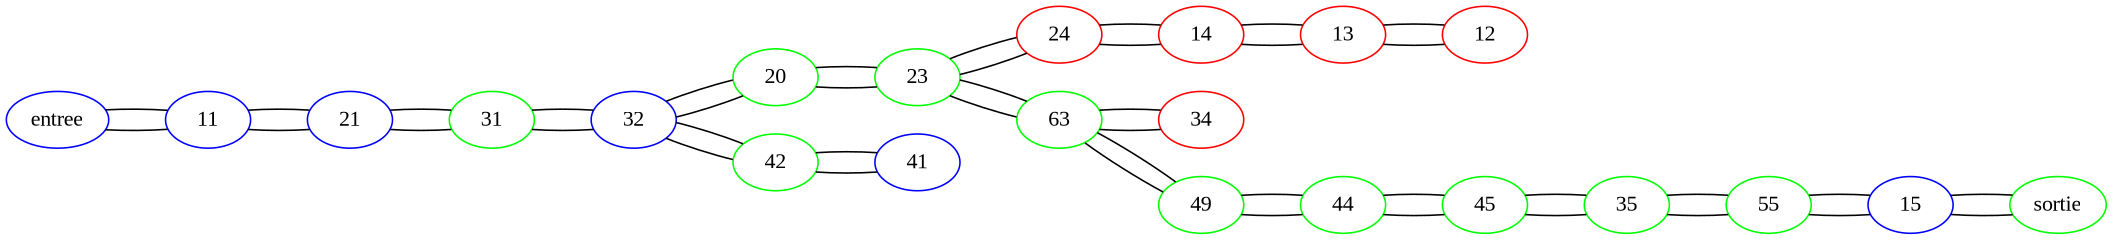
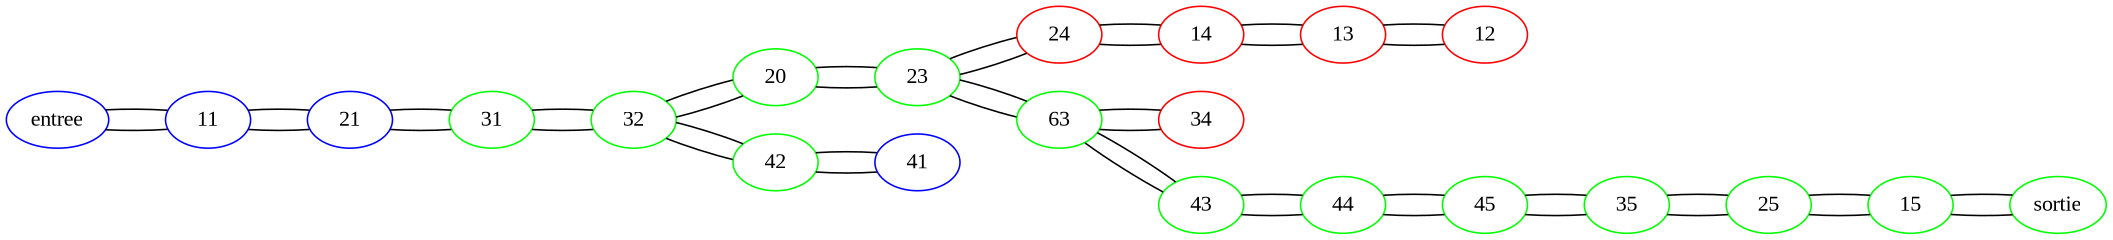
(634, 120) -> (634, 120)
(1201, 205) -> (1201, 205)
(1769, 205) -> (1769, 205)
(1911, 205) -> (1911, 205)
